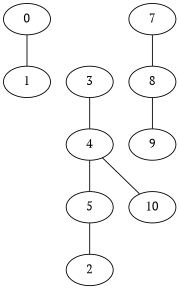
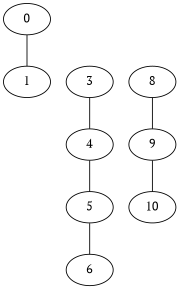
(152, 19) -> none
(121, 176) -> (152, 176)
(90, 270) -> (90, 270)
